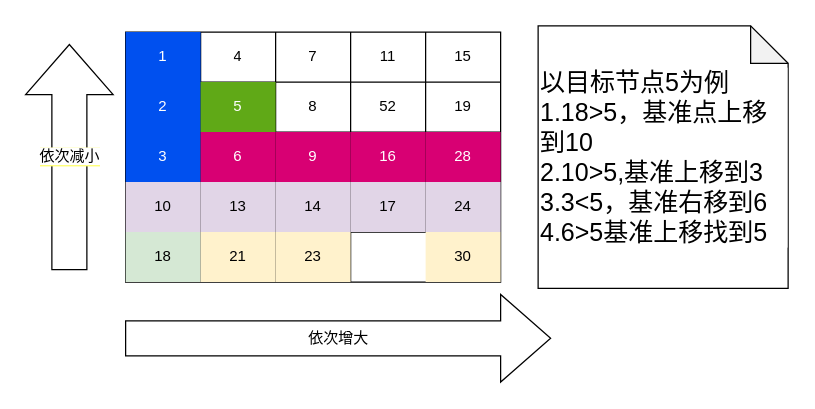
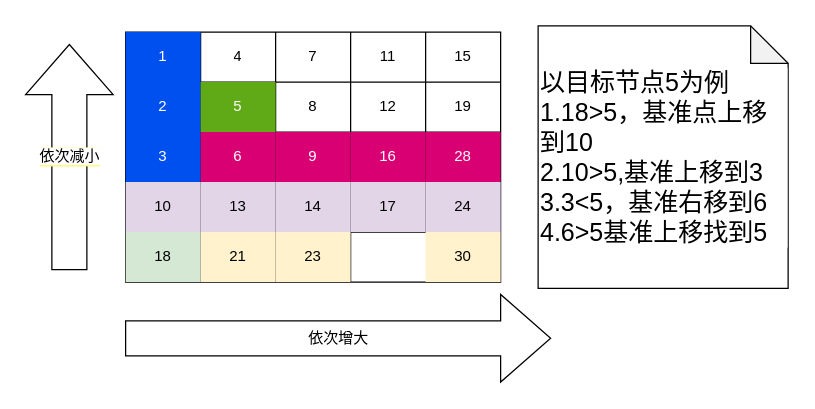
(388, 107) -> (388, 107)
